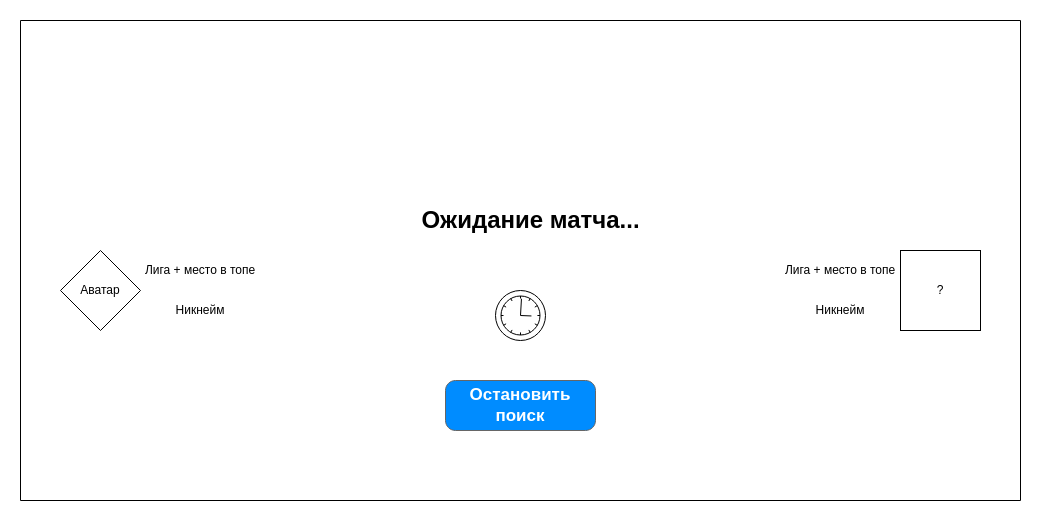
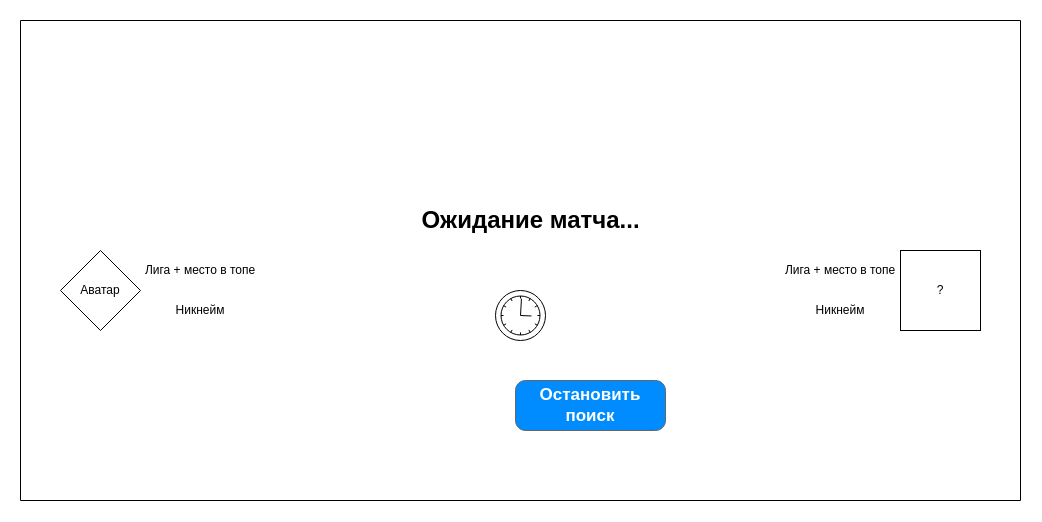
(521, 406) -> (591, 406)
